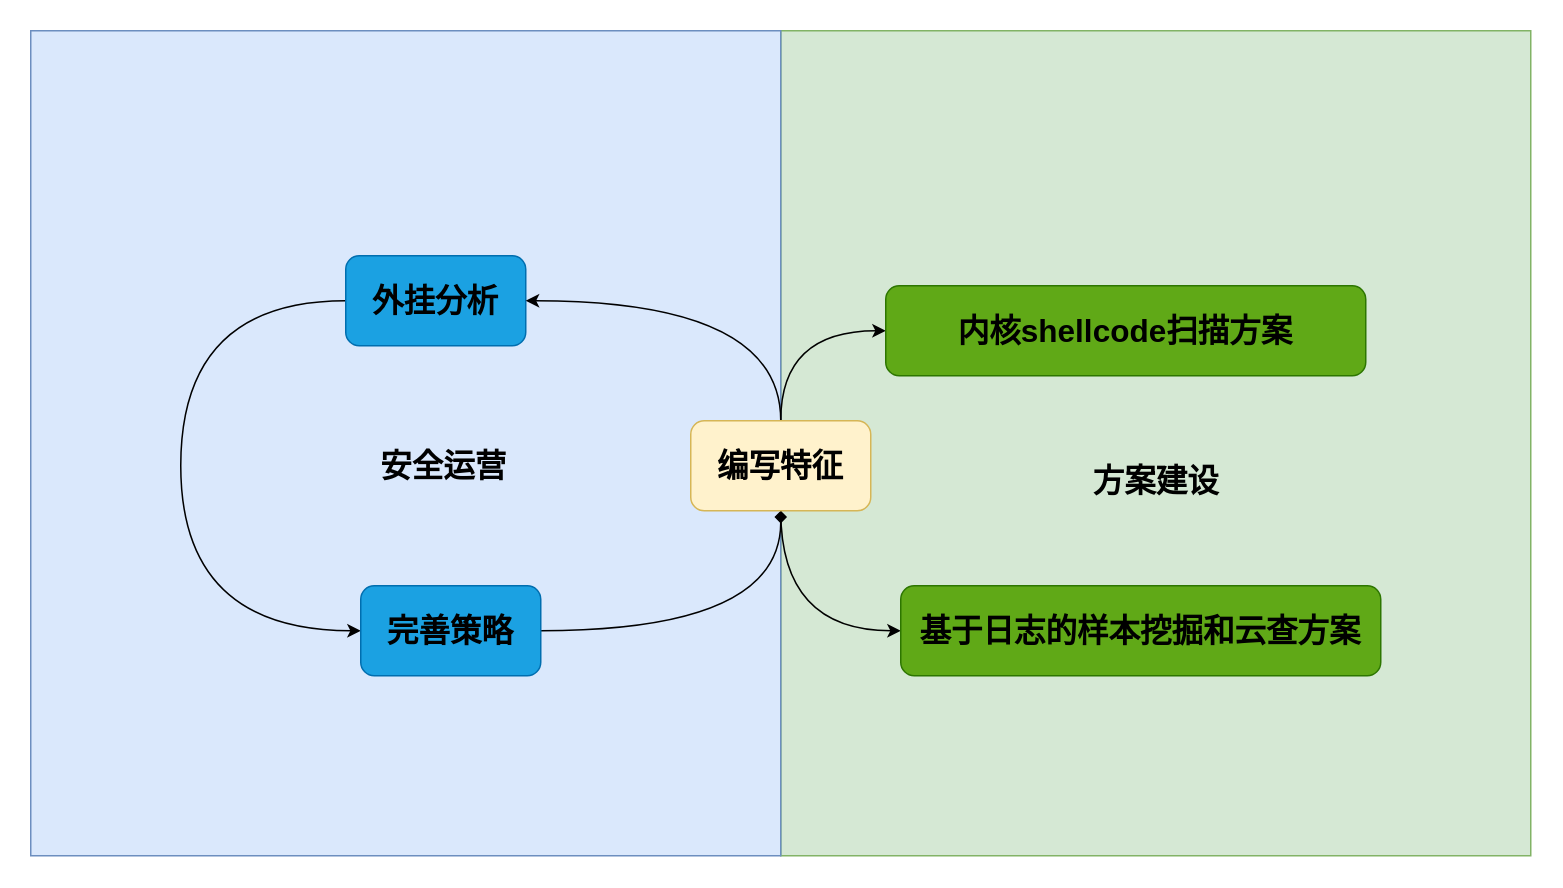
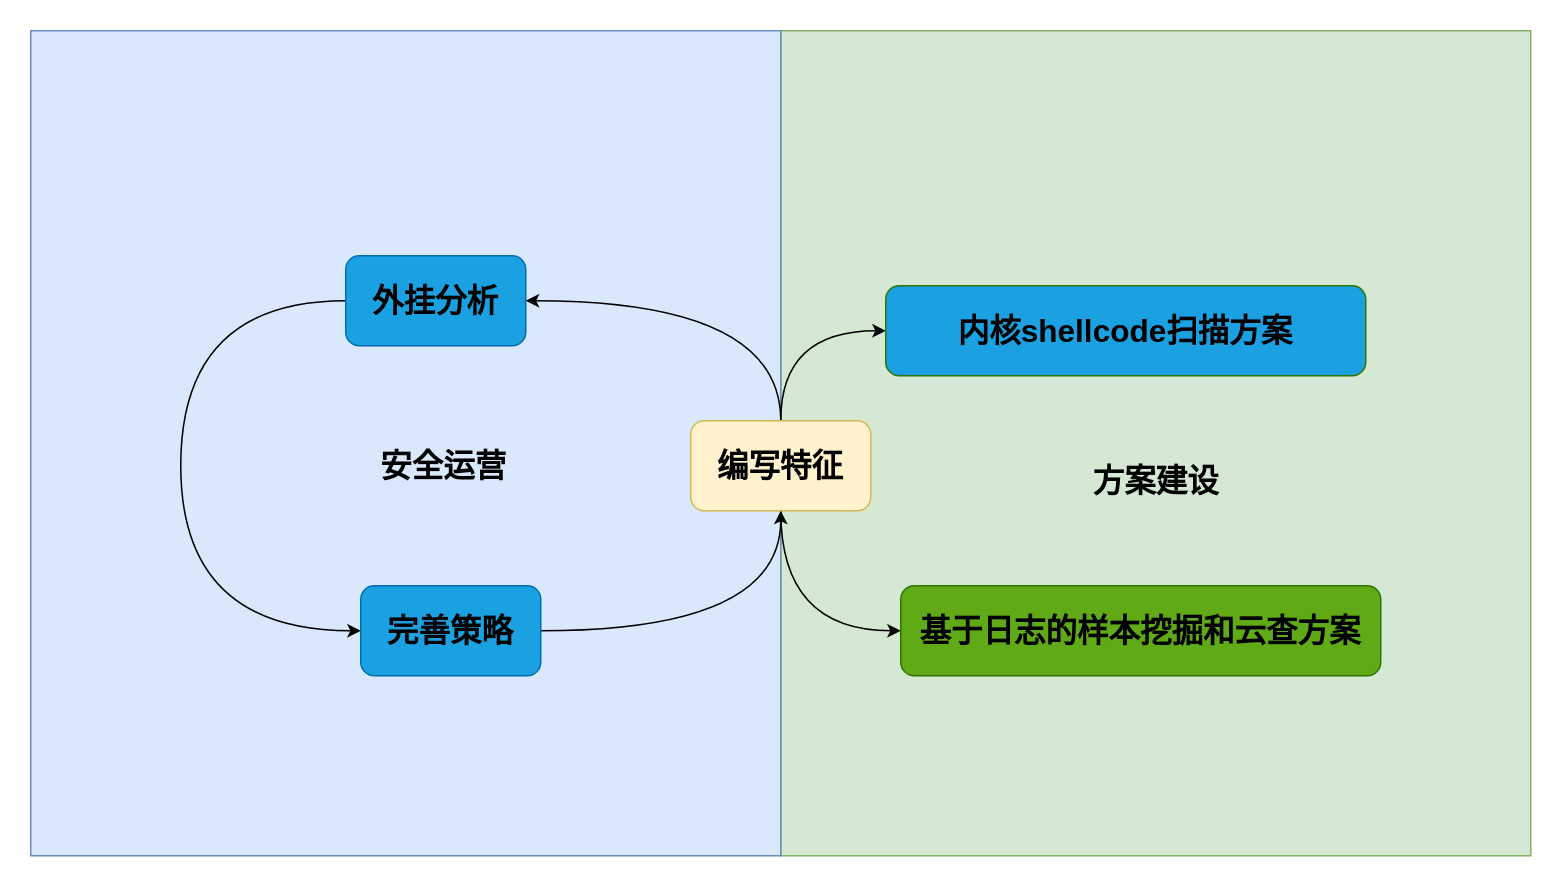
(1126, 331) -> (1126, 331)
(752, 584) -> (752, 583)
